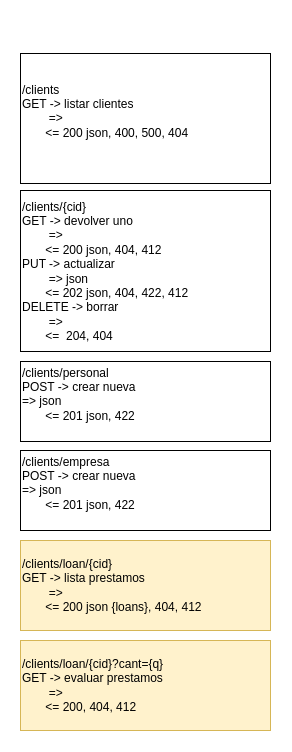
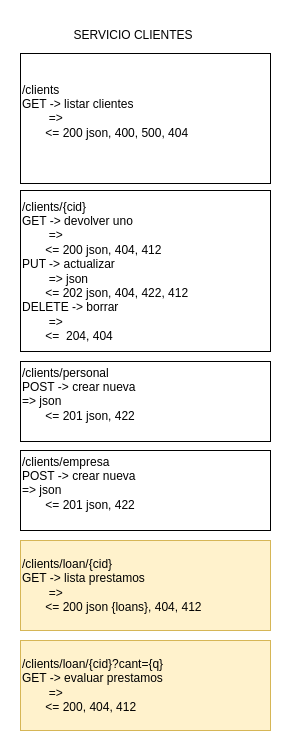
none -> (134, 36)
